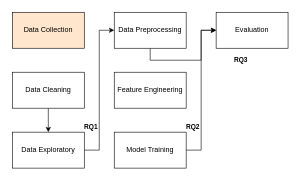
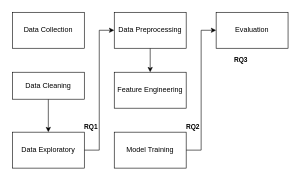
(48, 30) -> (48, 30)
(173, 60) -> (150, 66)
(48, 90) -> (48, 86)
